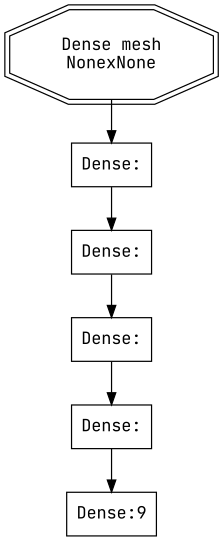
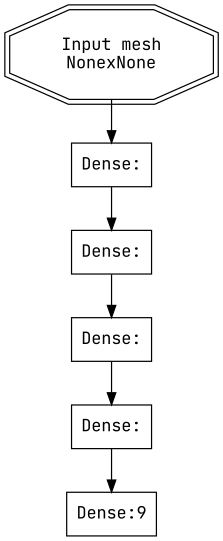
(112, 55) -> (112, 55)
